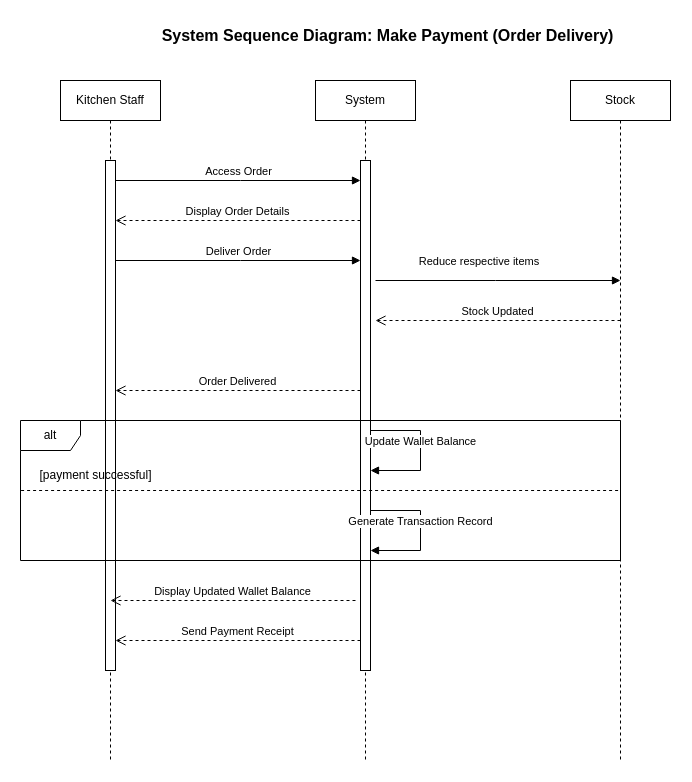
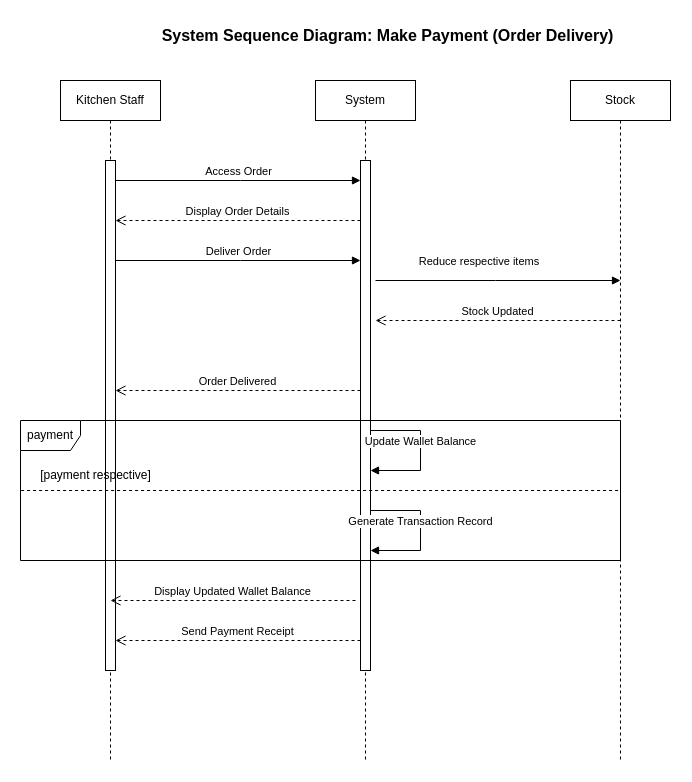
(51, 436) -> (51, 436)
(96, 476) -> (96, 476)
